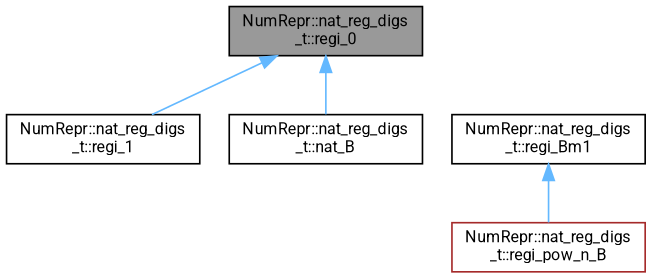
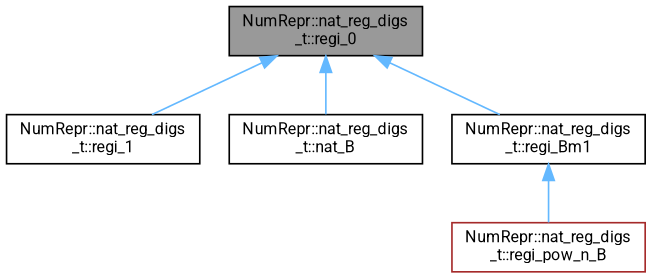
none -> (445, 89)
